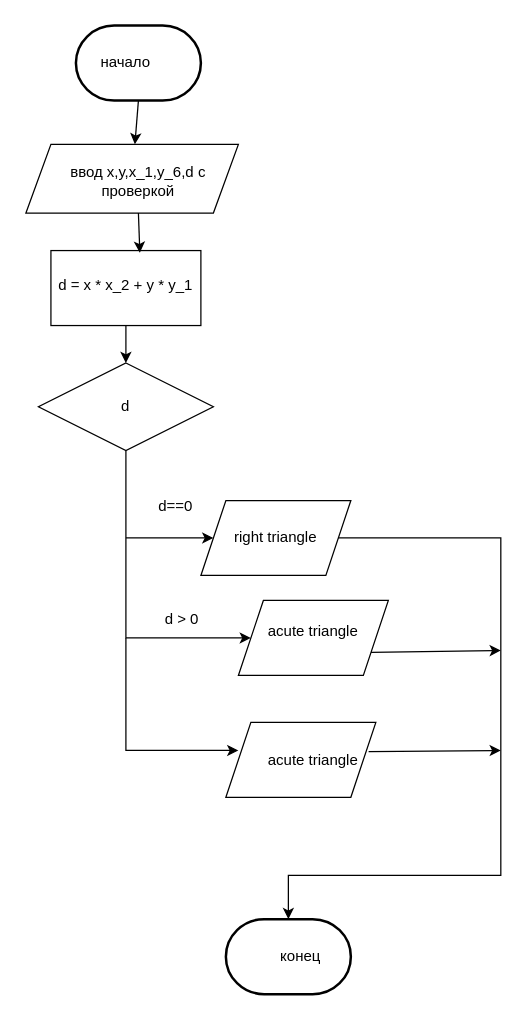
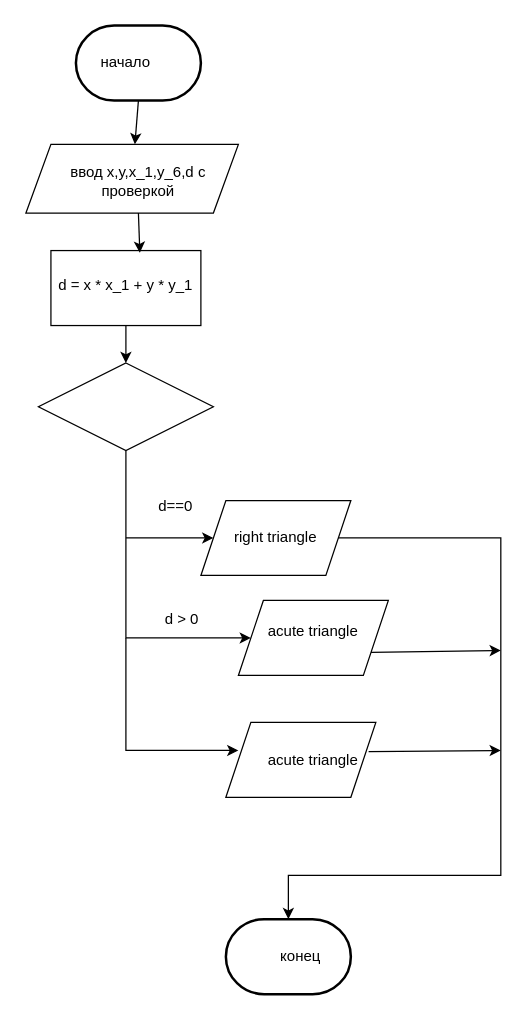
(126, 286) -> (126, 286)
(126, 407) -> none
